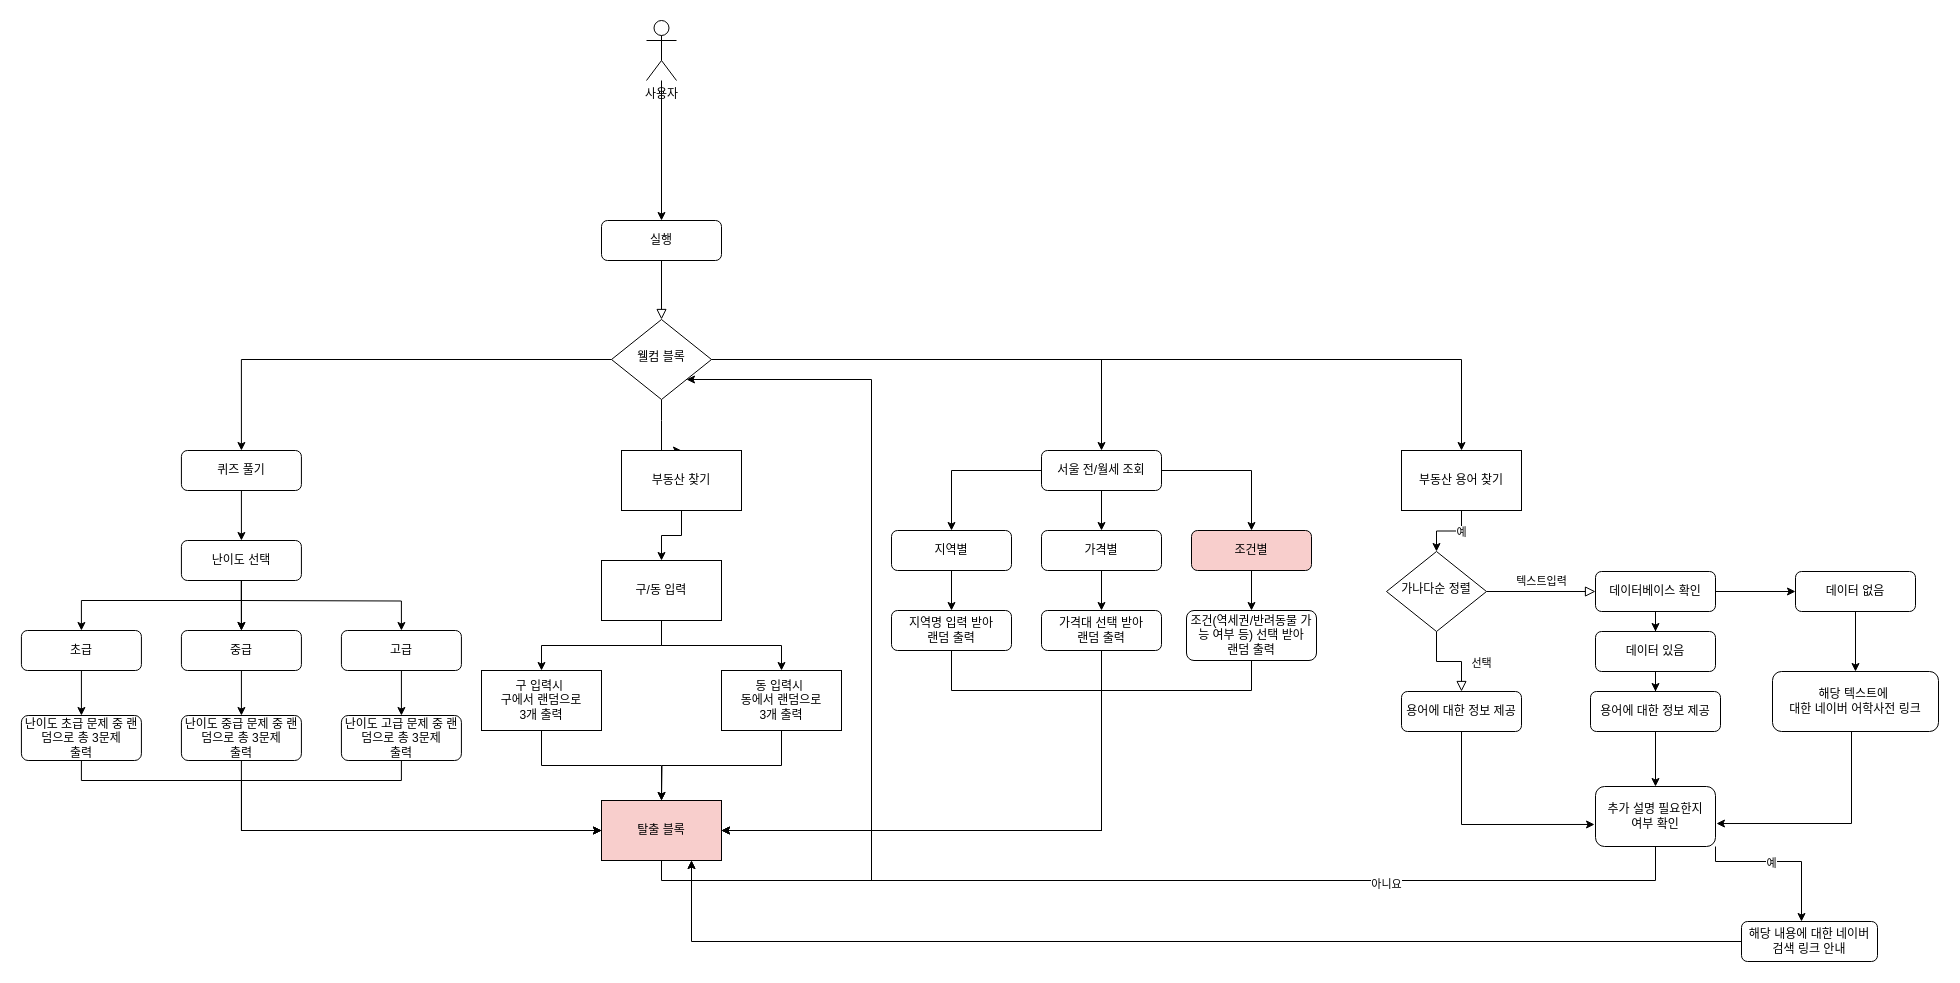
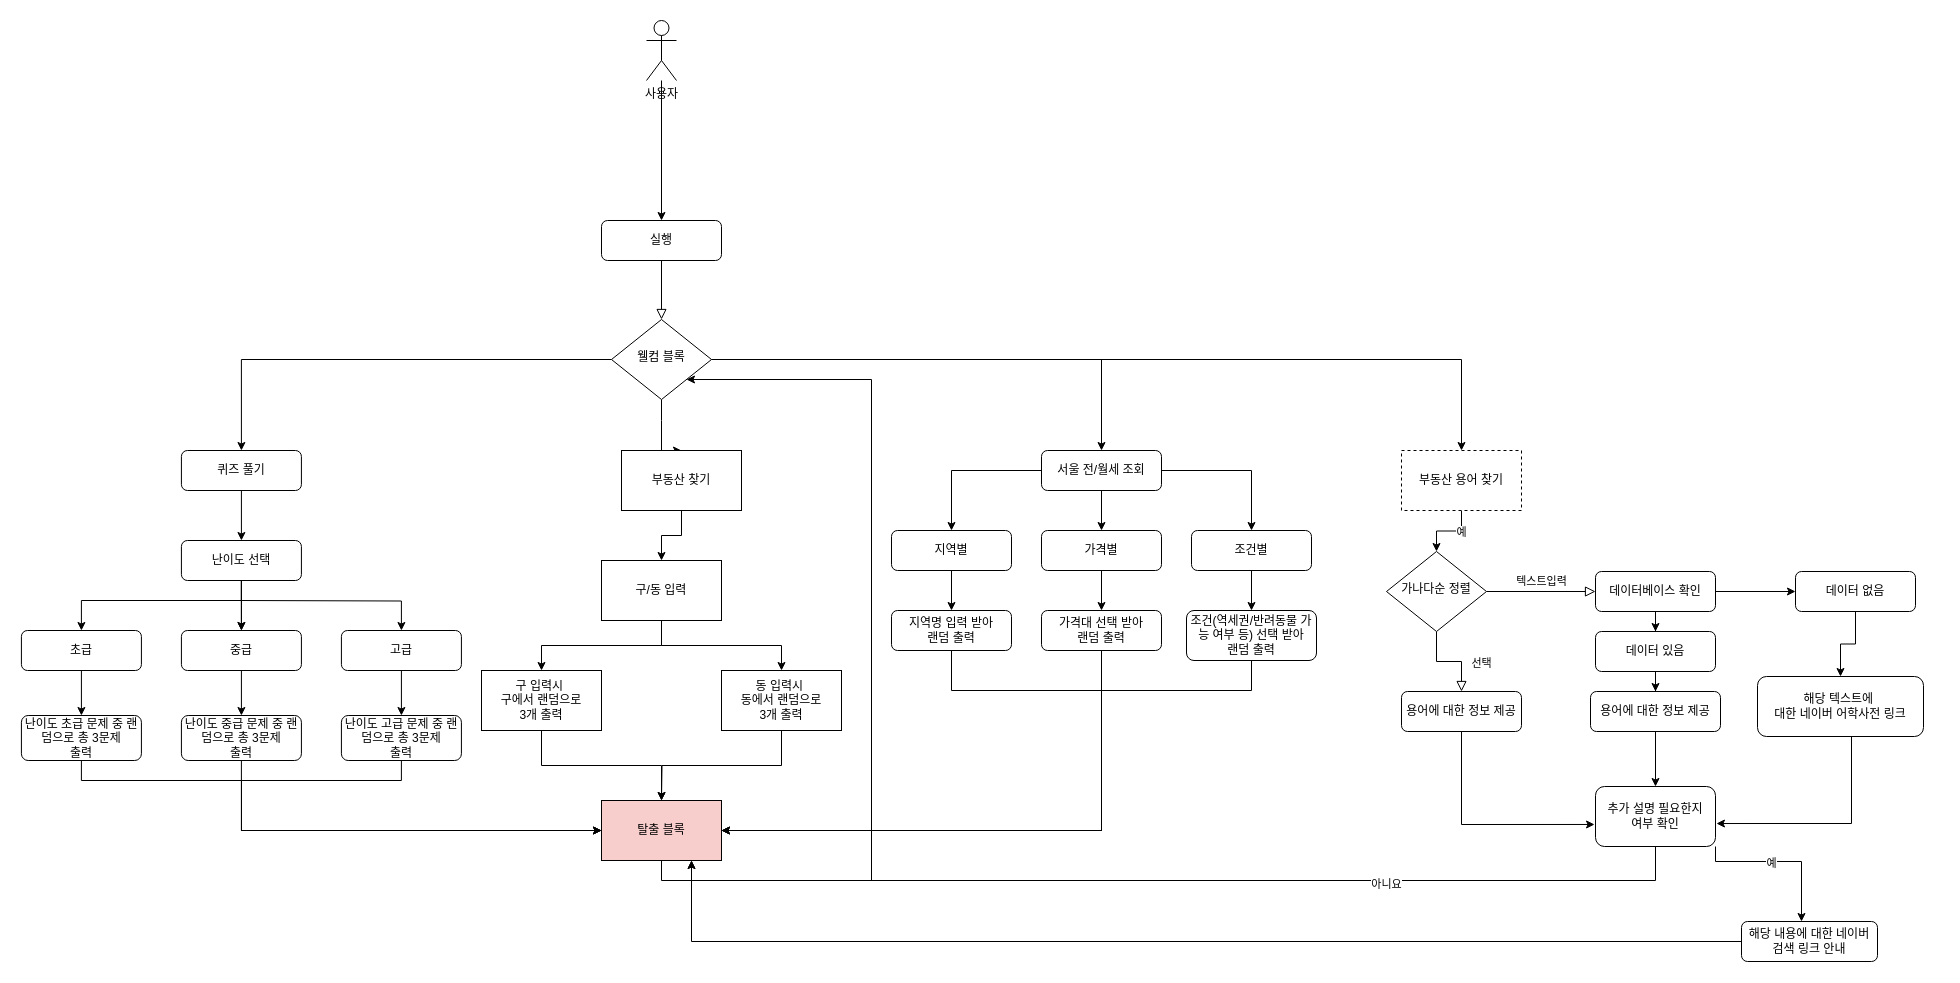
(1462, 481) -> (1462, 481)
(1252, 551) -> (1252, 551)
(1856, 702) -> (1841, 707)
